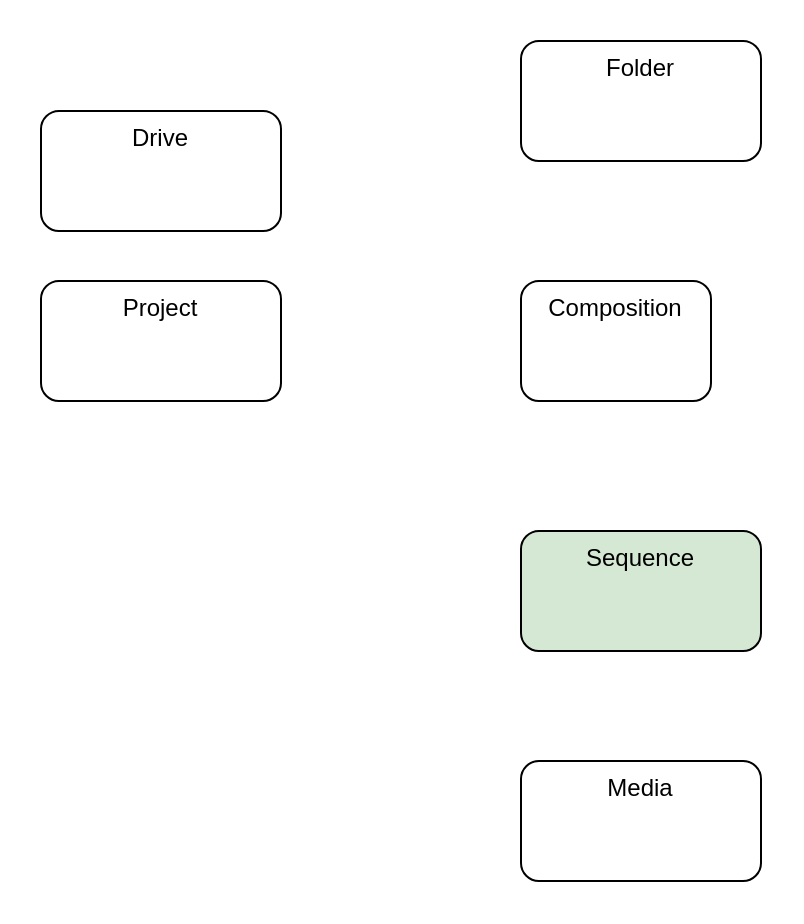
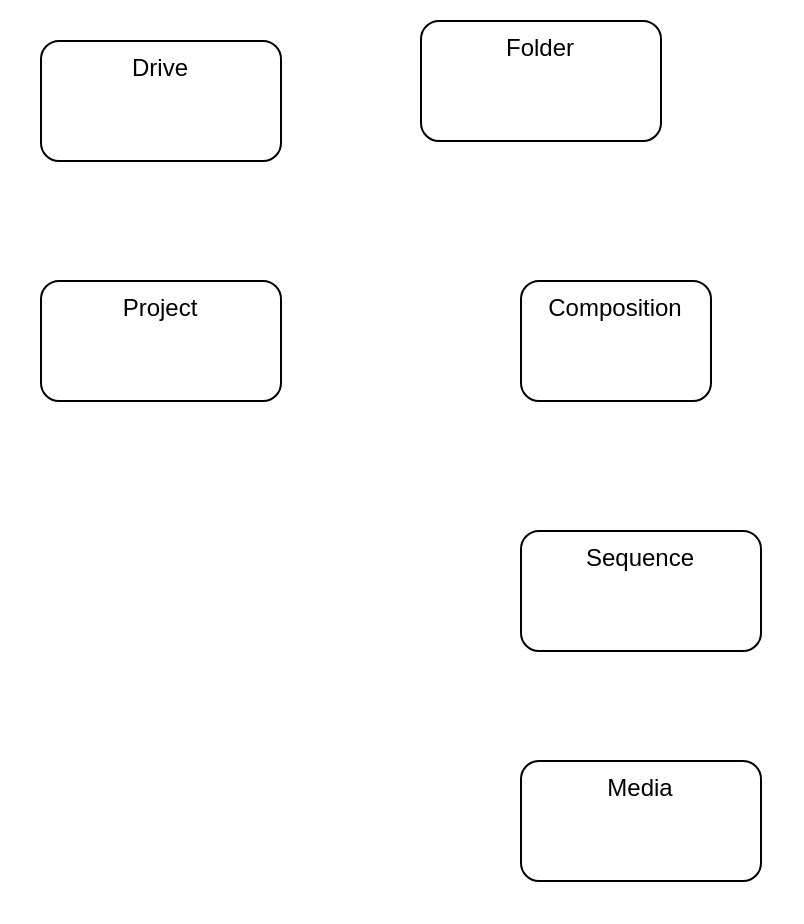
(641, 101) -> (541, 81)
(161, 171) -> (161, 101)
(641, 591) -> (641, 591)
